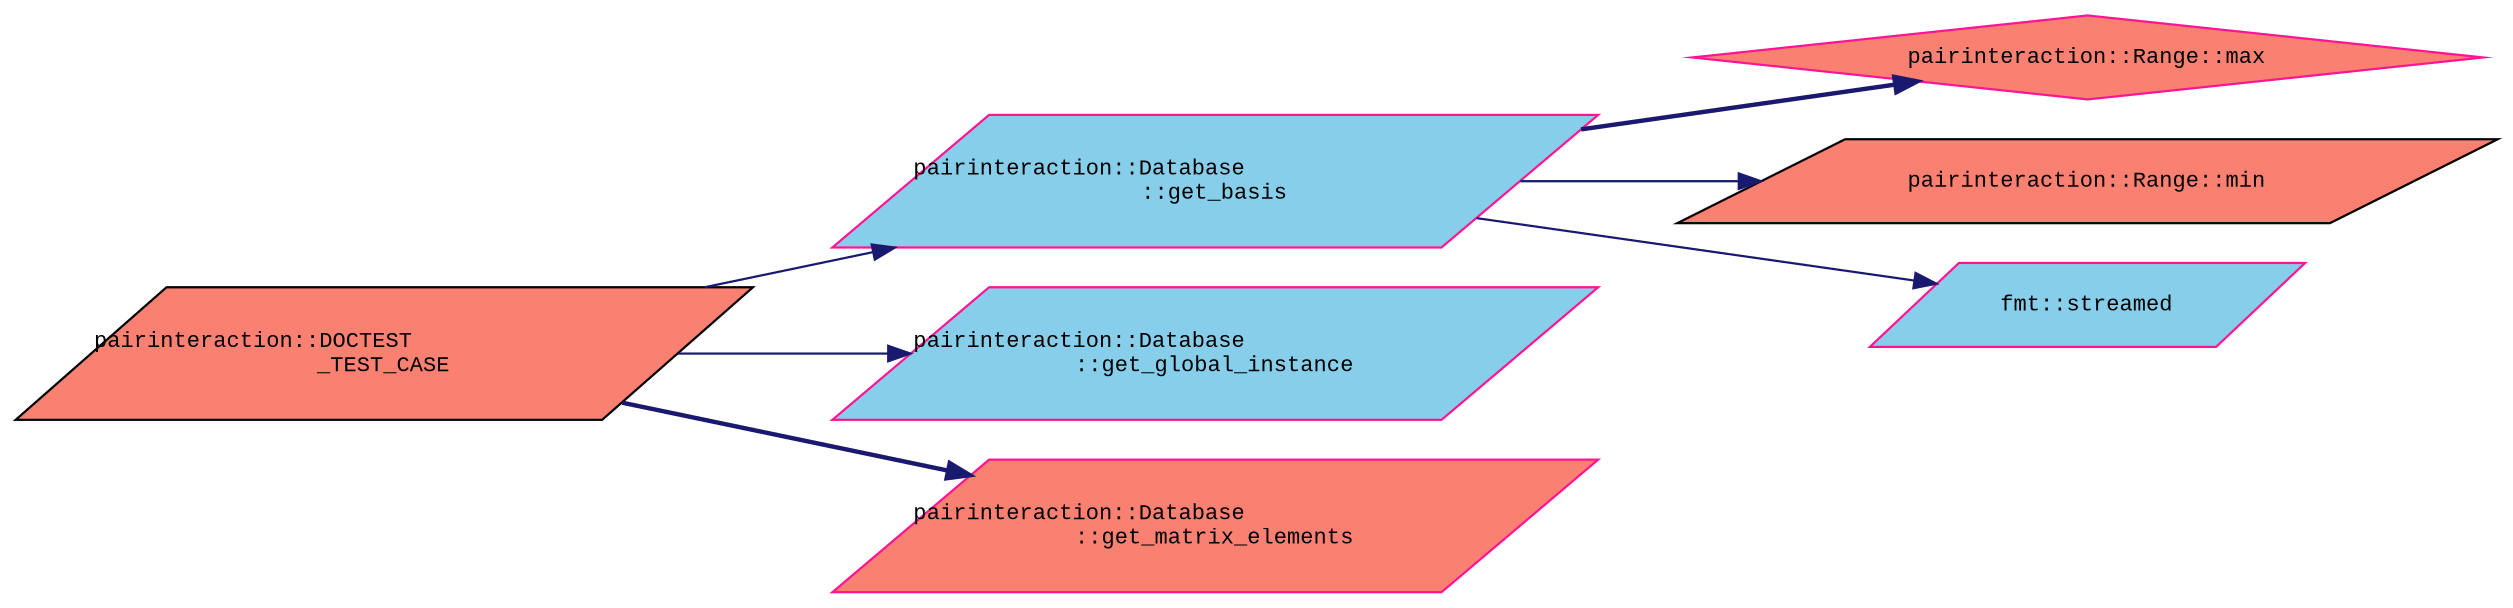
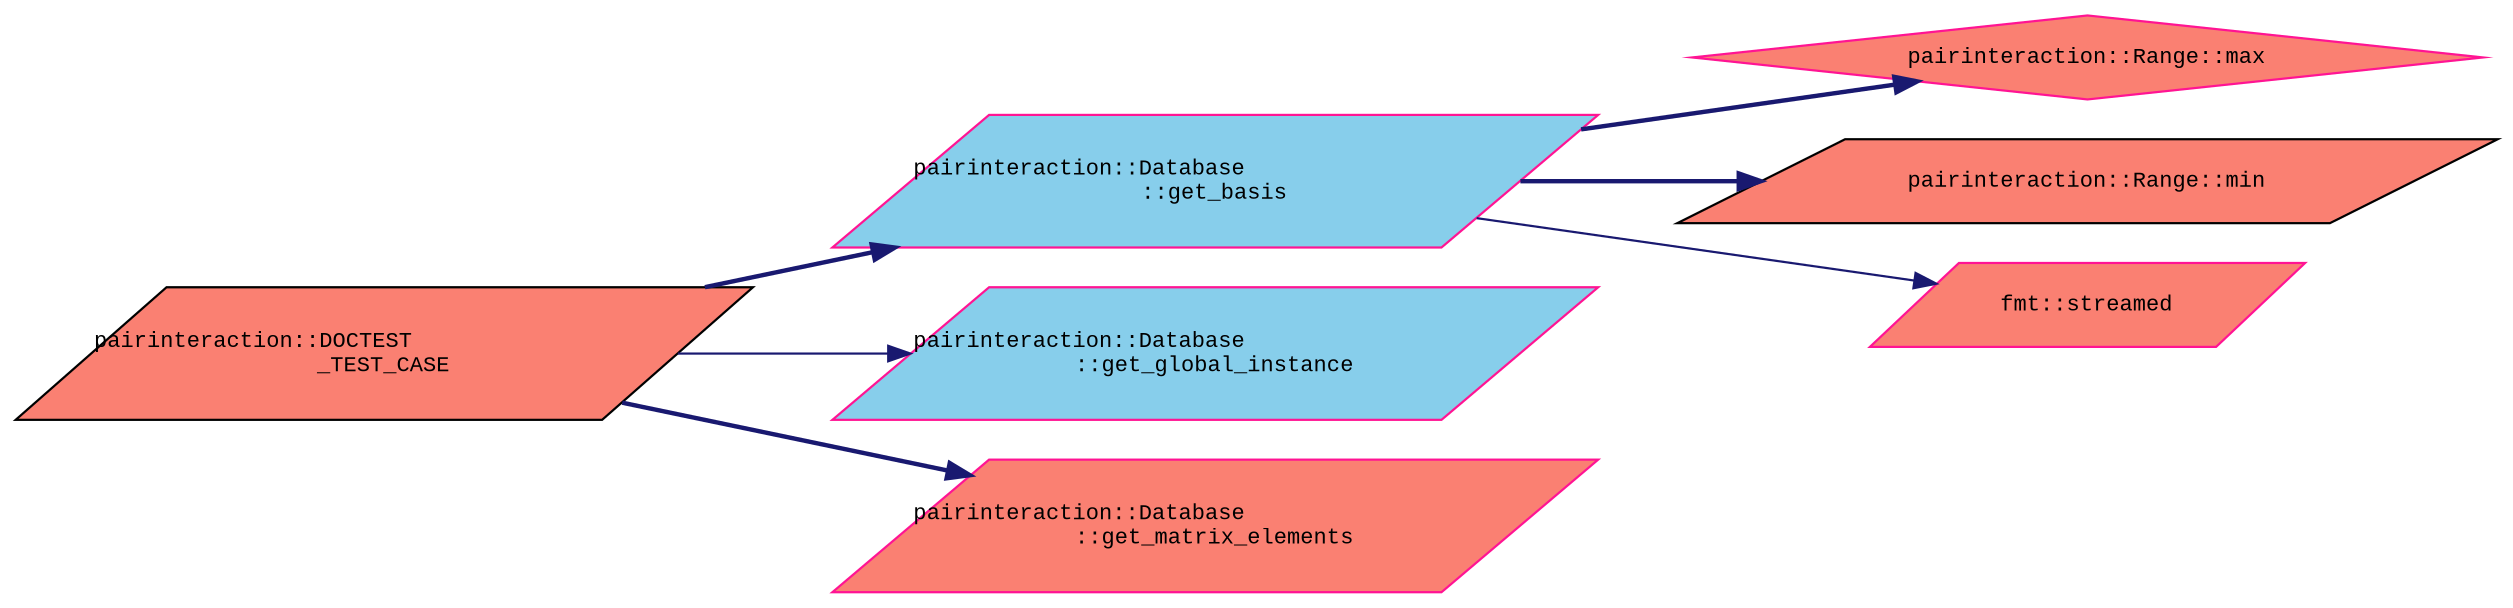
(1629, 181) -> (1629, 181)
(789, 270) -> (789, 270)
(2088, 305) -> (2088, 305)
